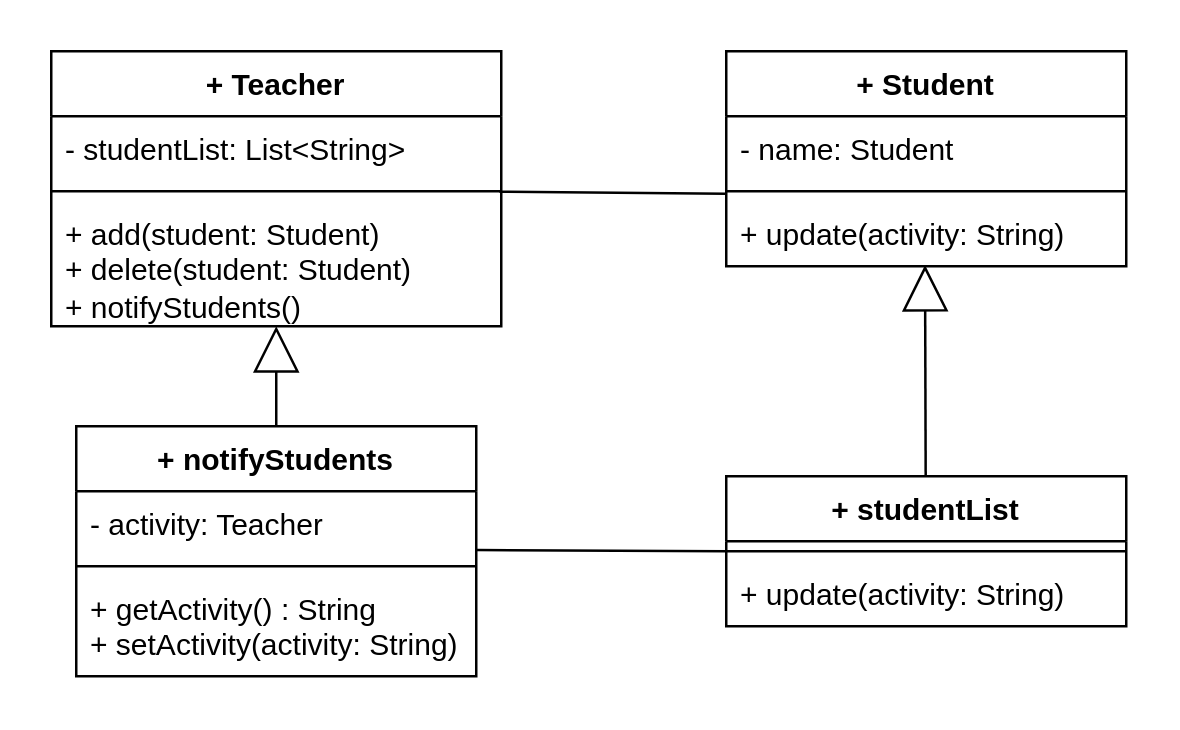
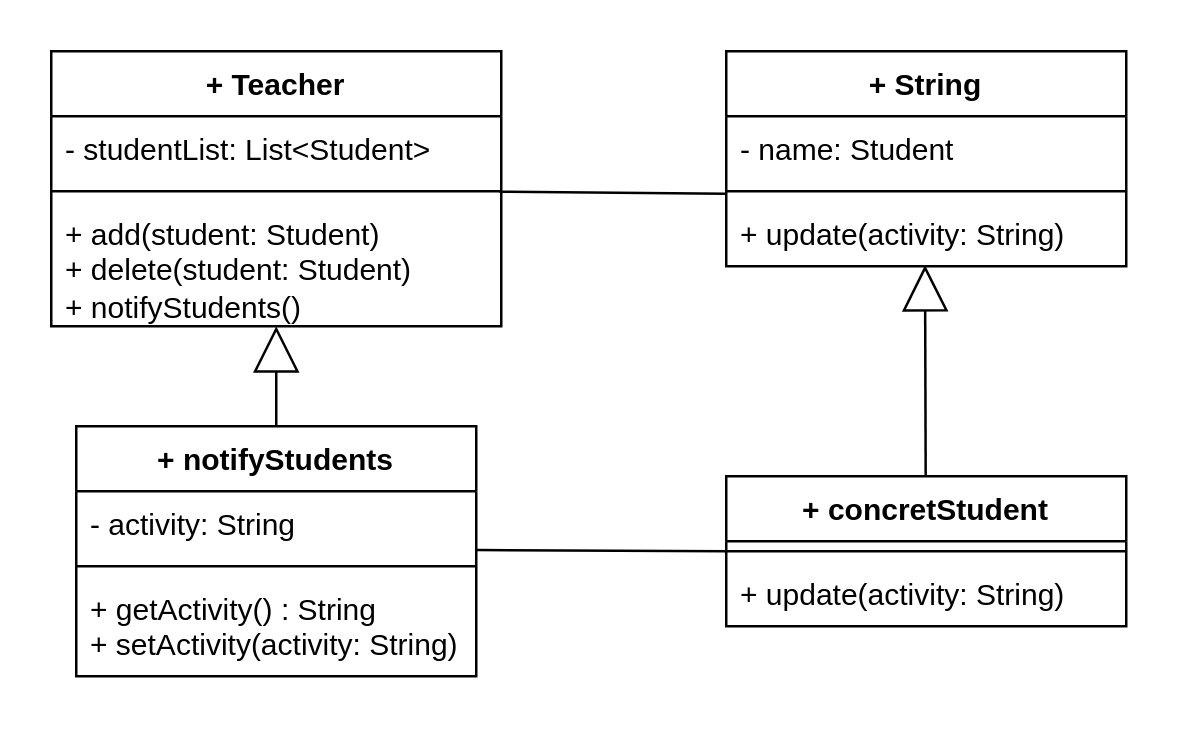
(926, 87) -> (926, 87)
(270, 152) -> (279, 170)
(926, 512) -> (926, 512)
(231, 527) -> (219, 527)
